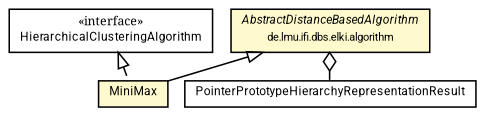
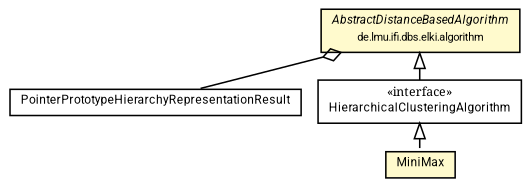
(208, 69) -> (420, 74)
